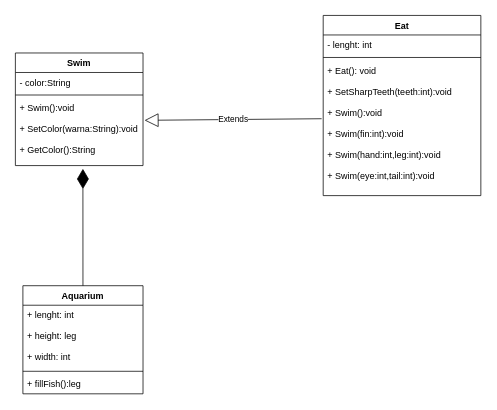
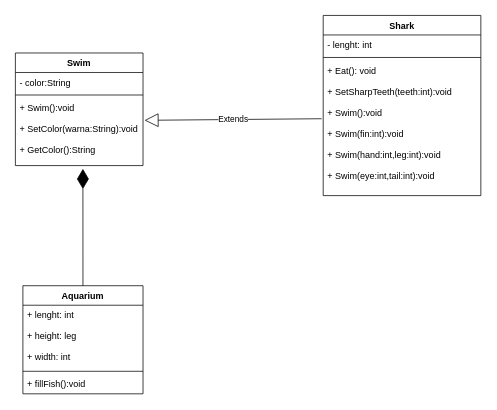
(401, 26) -> (401, 26)
(59, 384) -> (62, 384)
